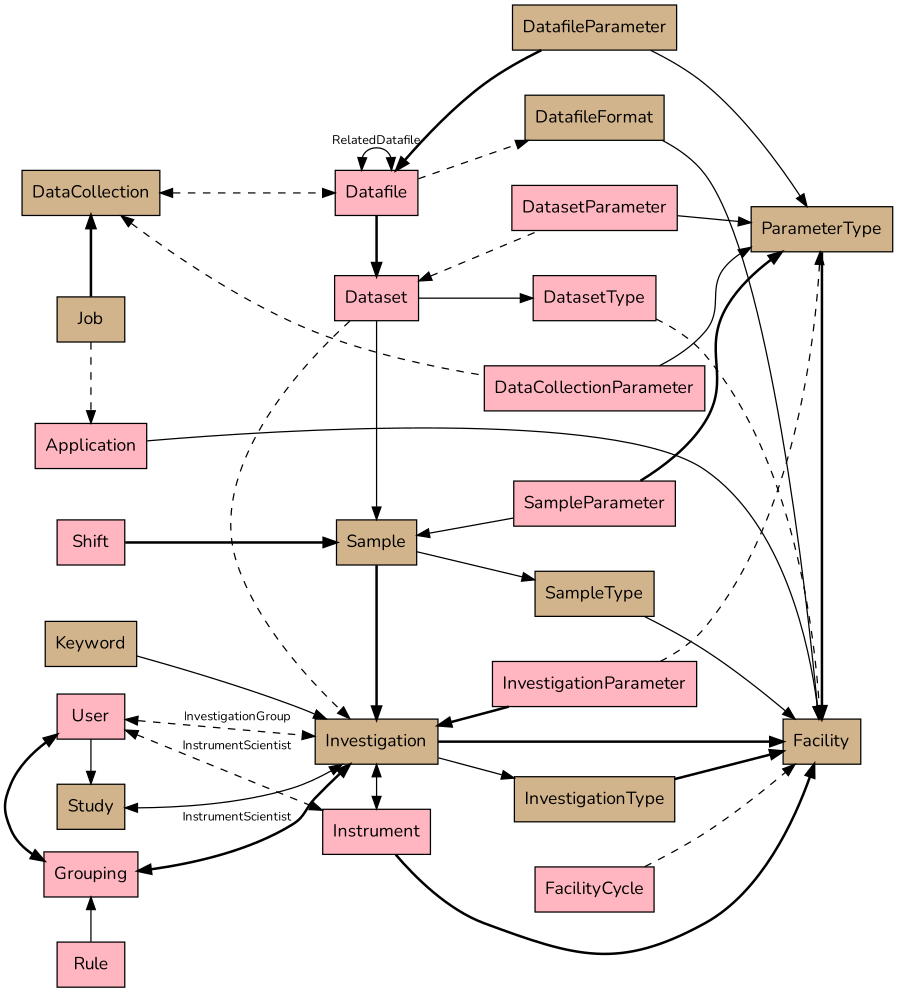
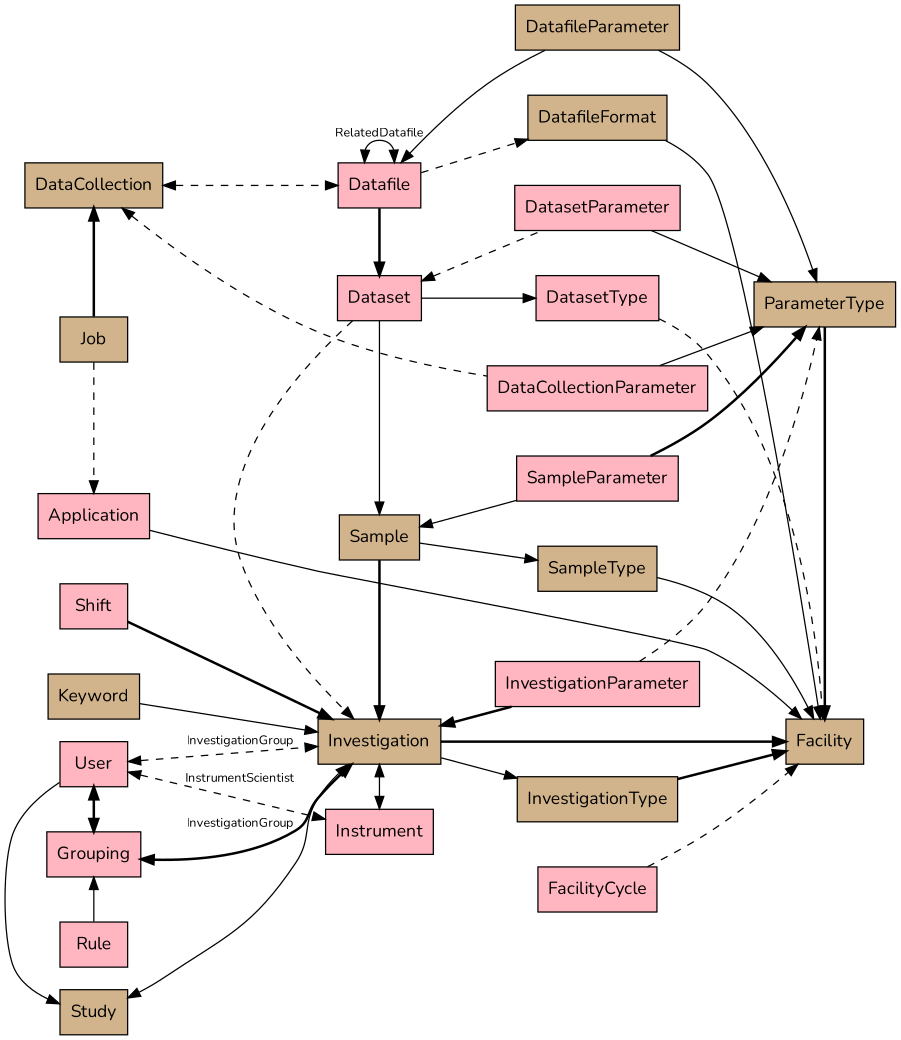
(467, 98) -> (472, 95)
(224, 542) -> (224, 667)
(238, 817) -> (240, 824)
(631, 951) -> none
